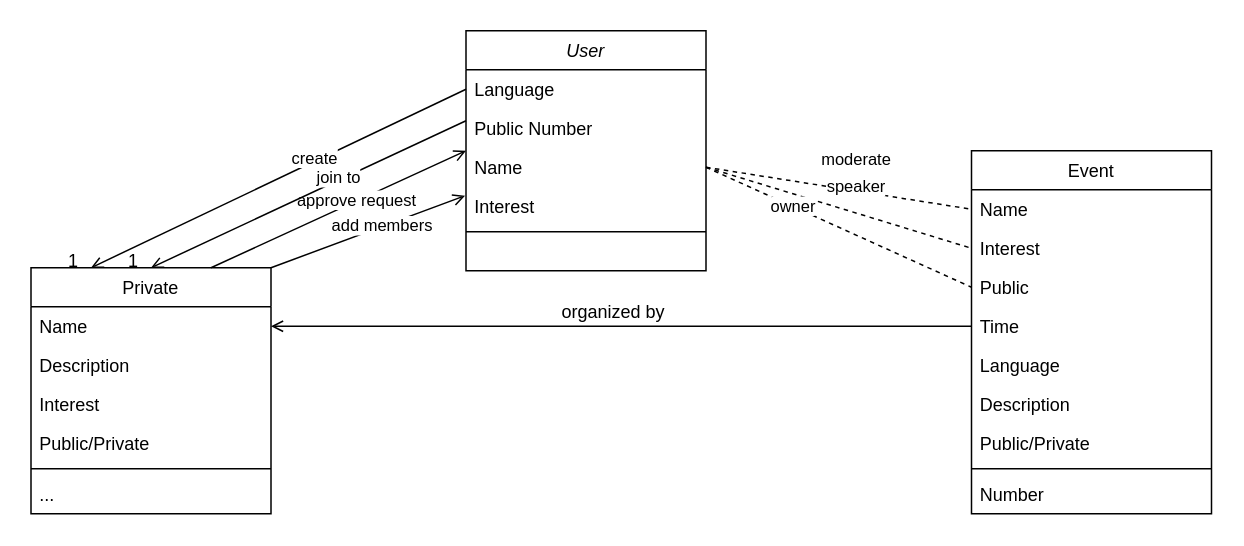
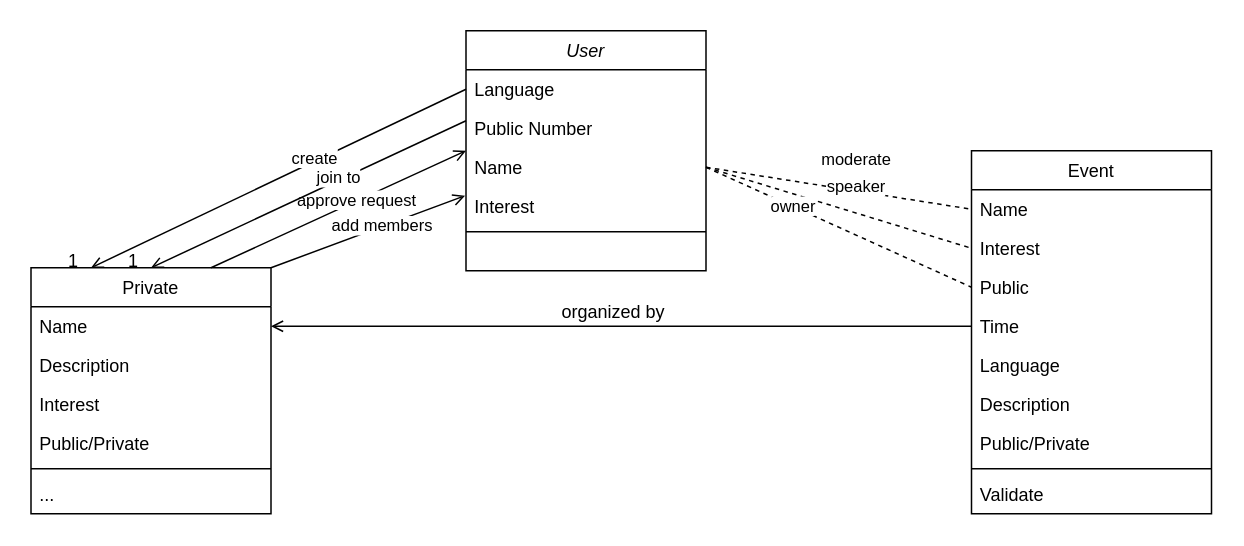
(1010, 495) -> (1015, 495)
